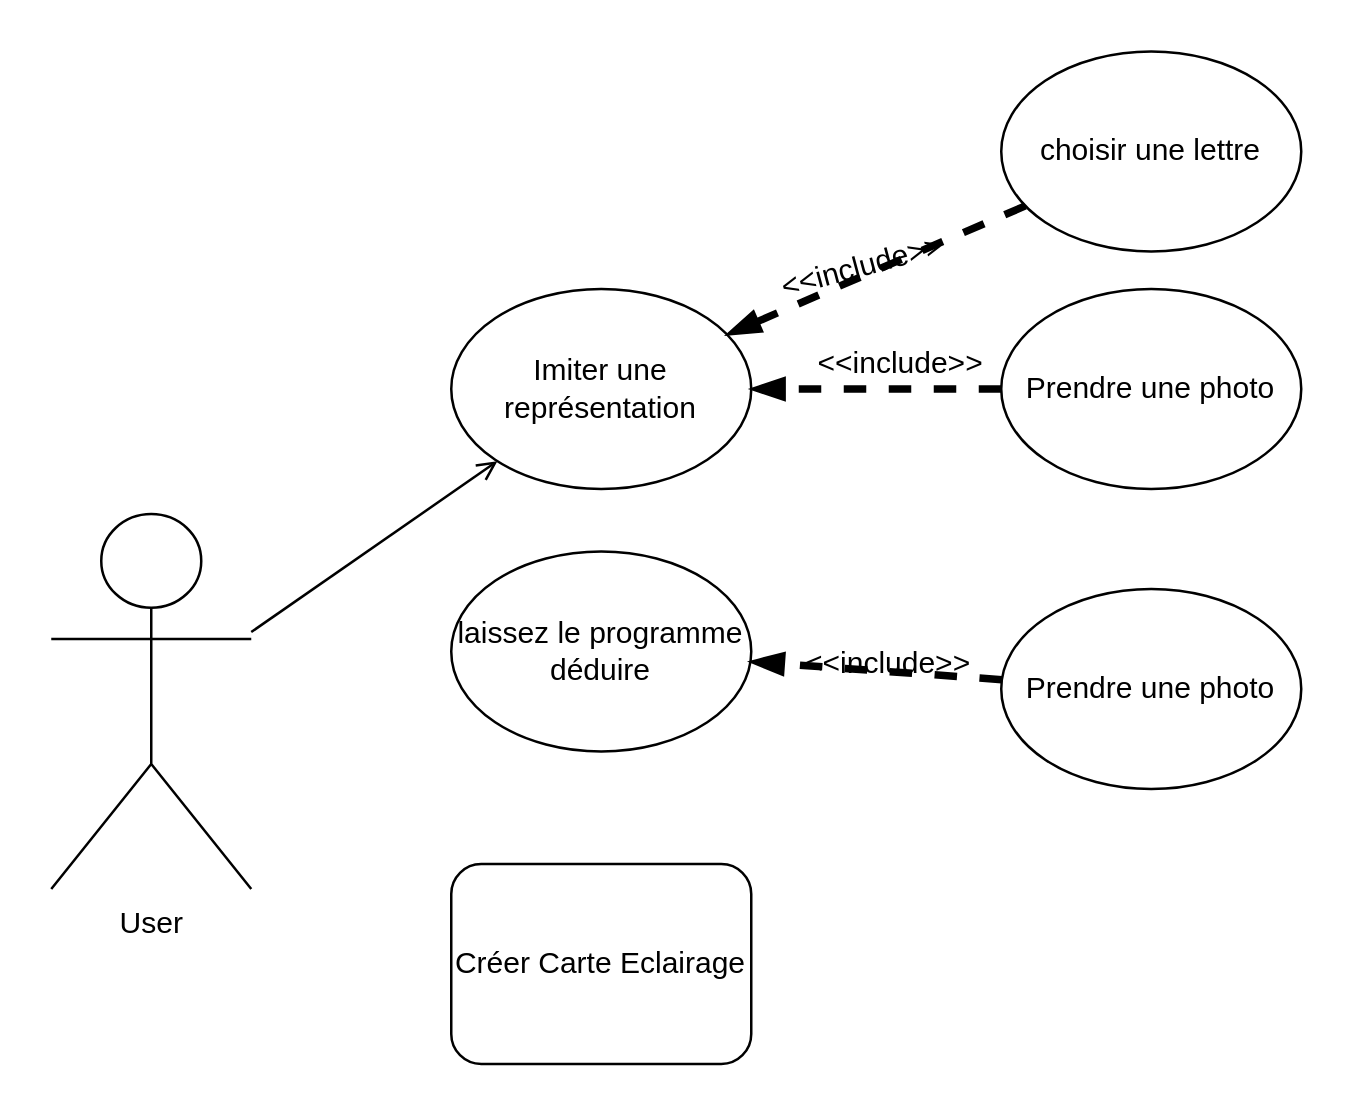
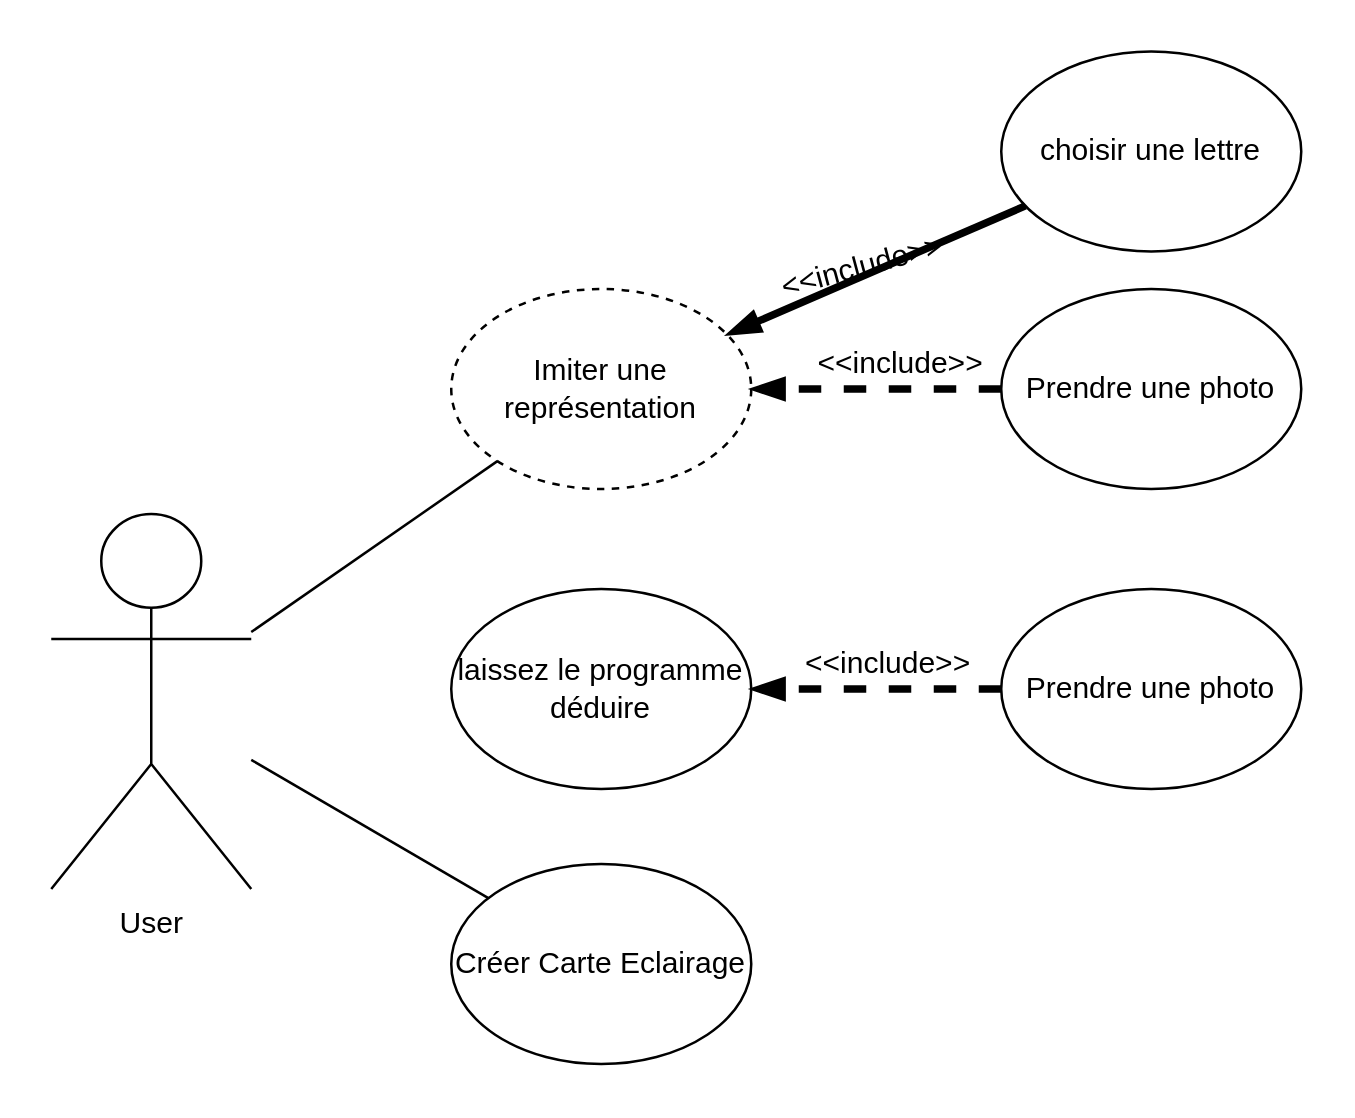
(788, 308) -> (788, 308)
(601, 389) -> (601, 389)
(489, 466) -> (492, 465)
(601, 651) -> (601, 689)
none -> (370, 829)
(601, 964) -> (601, 964)
